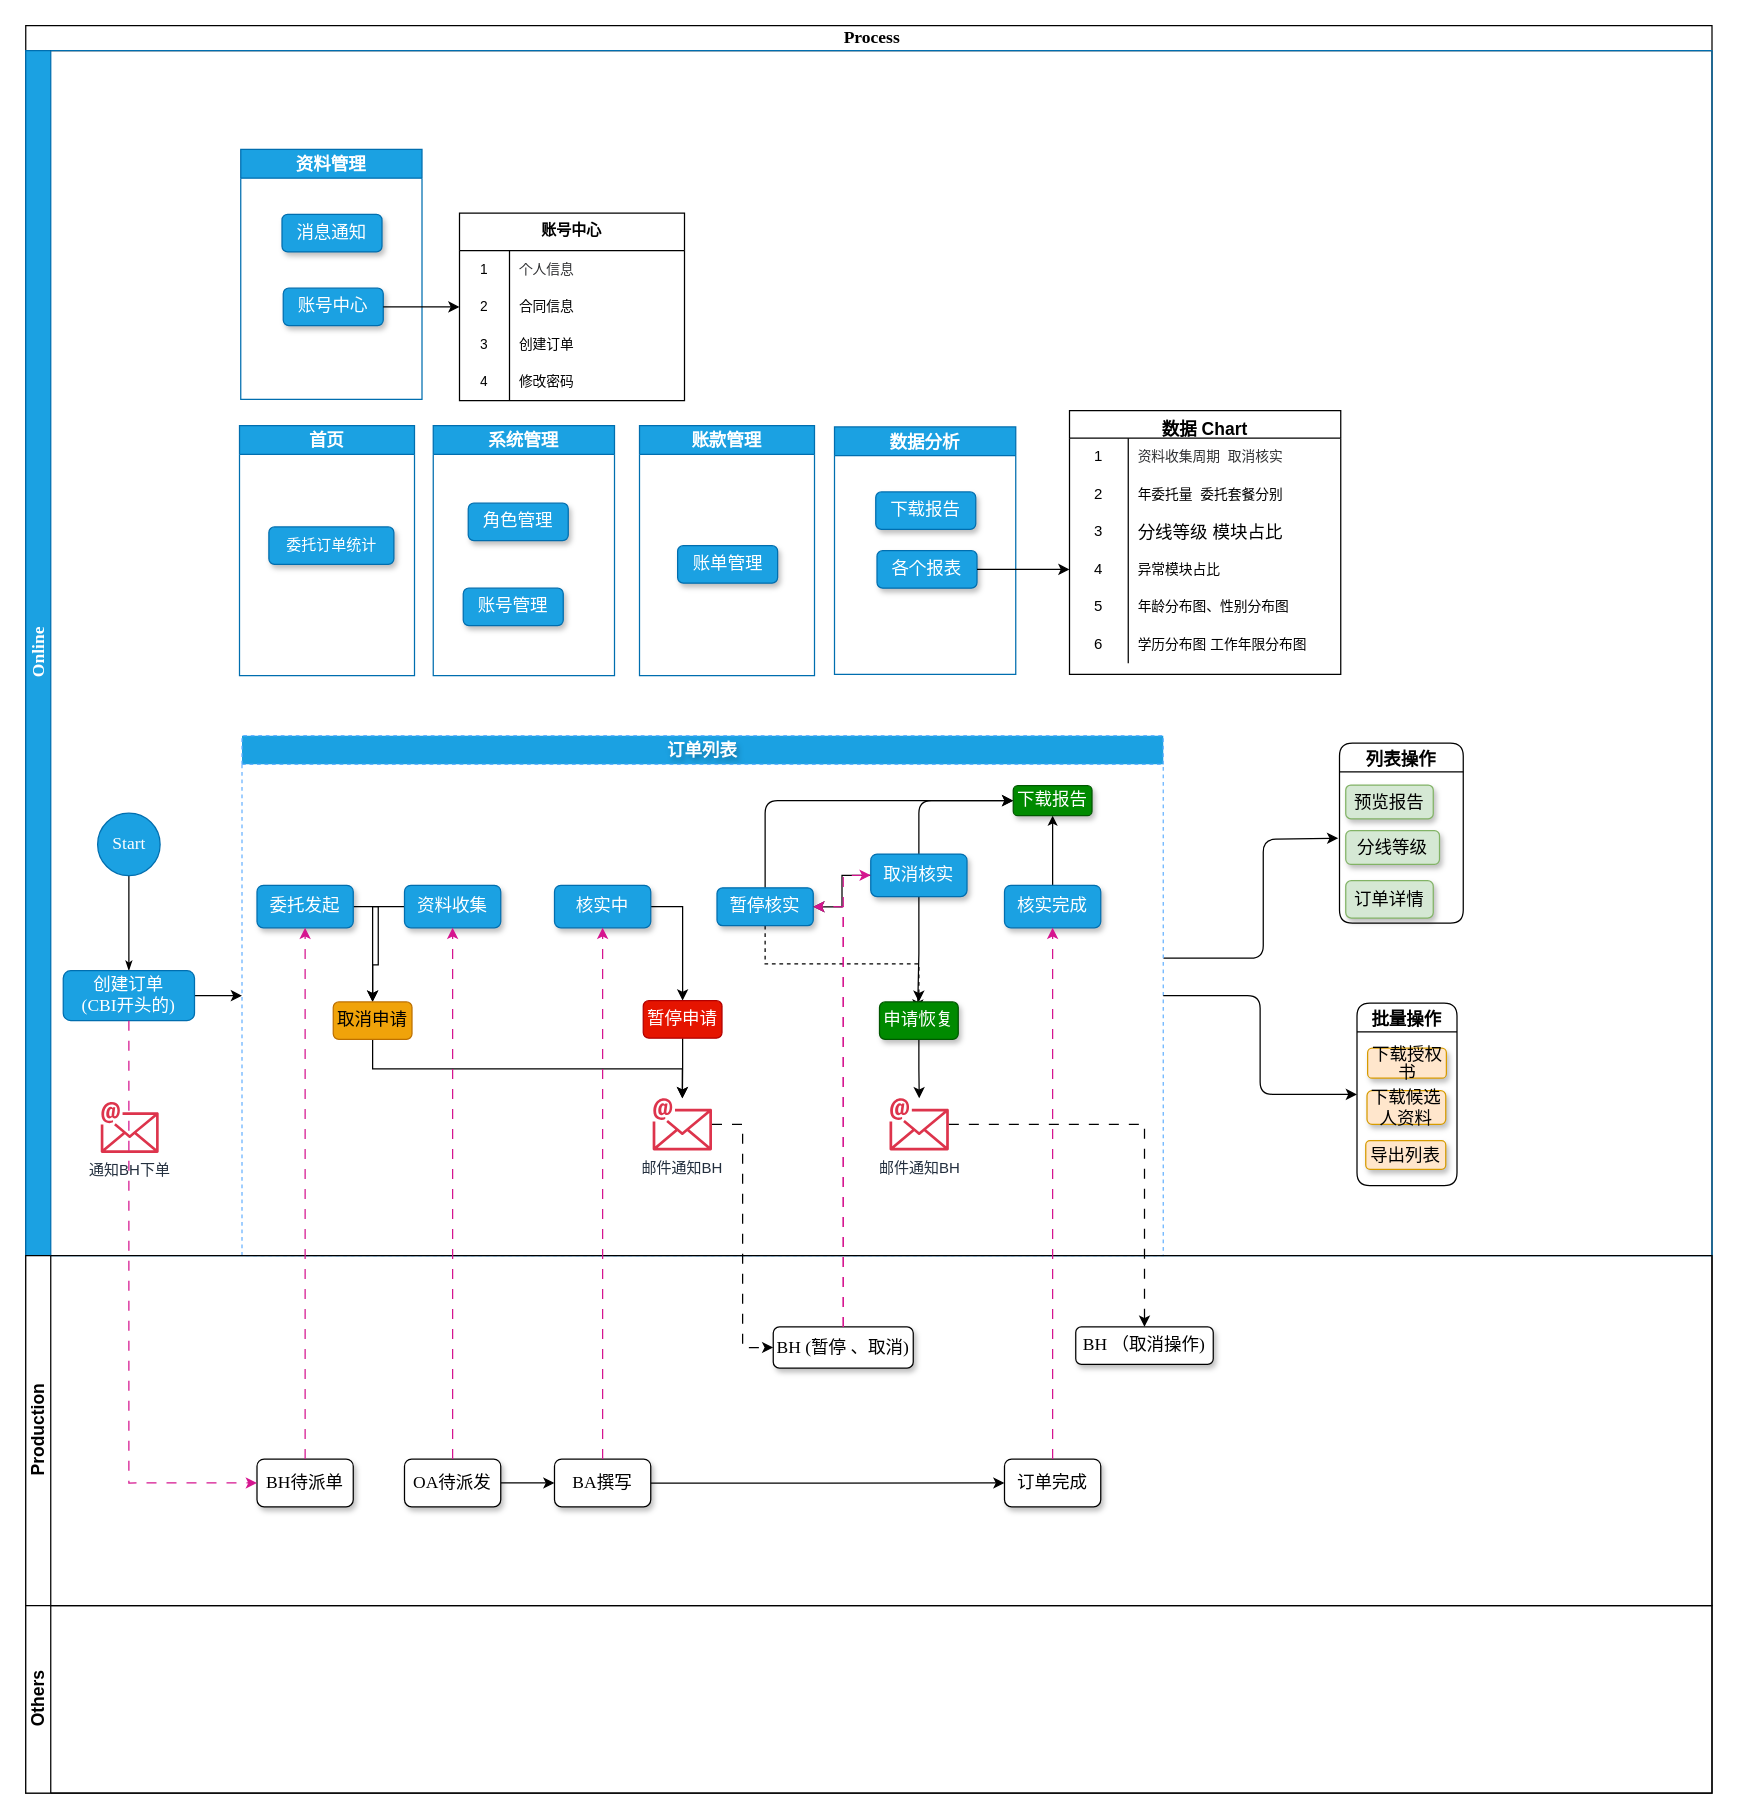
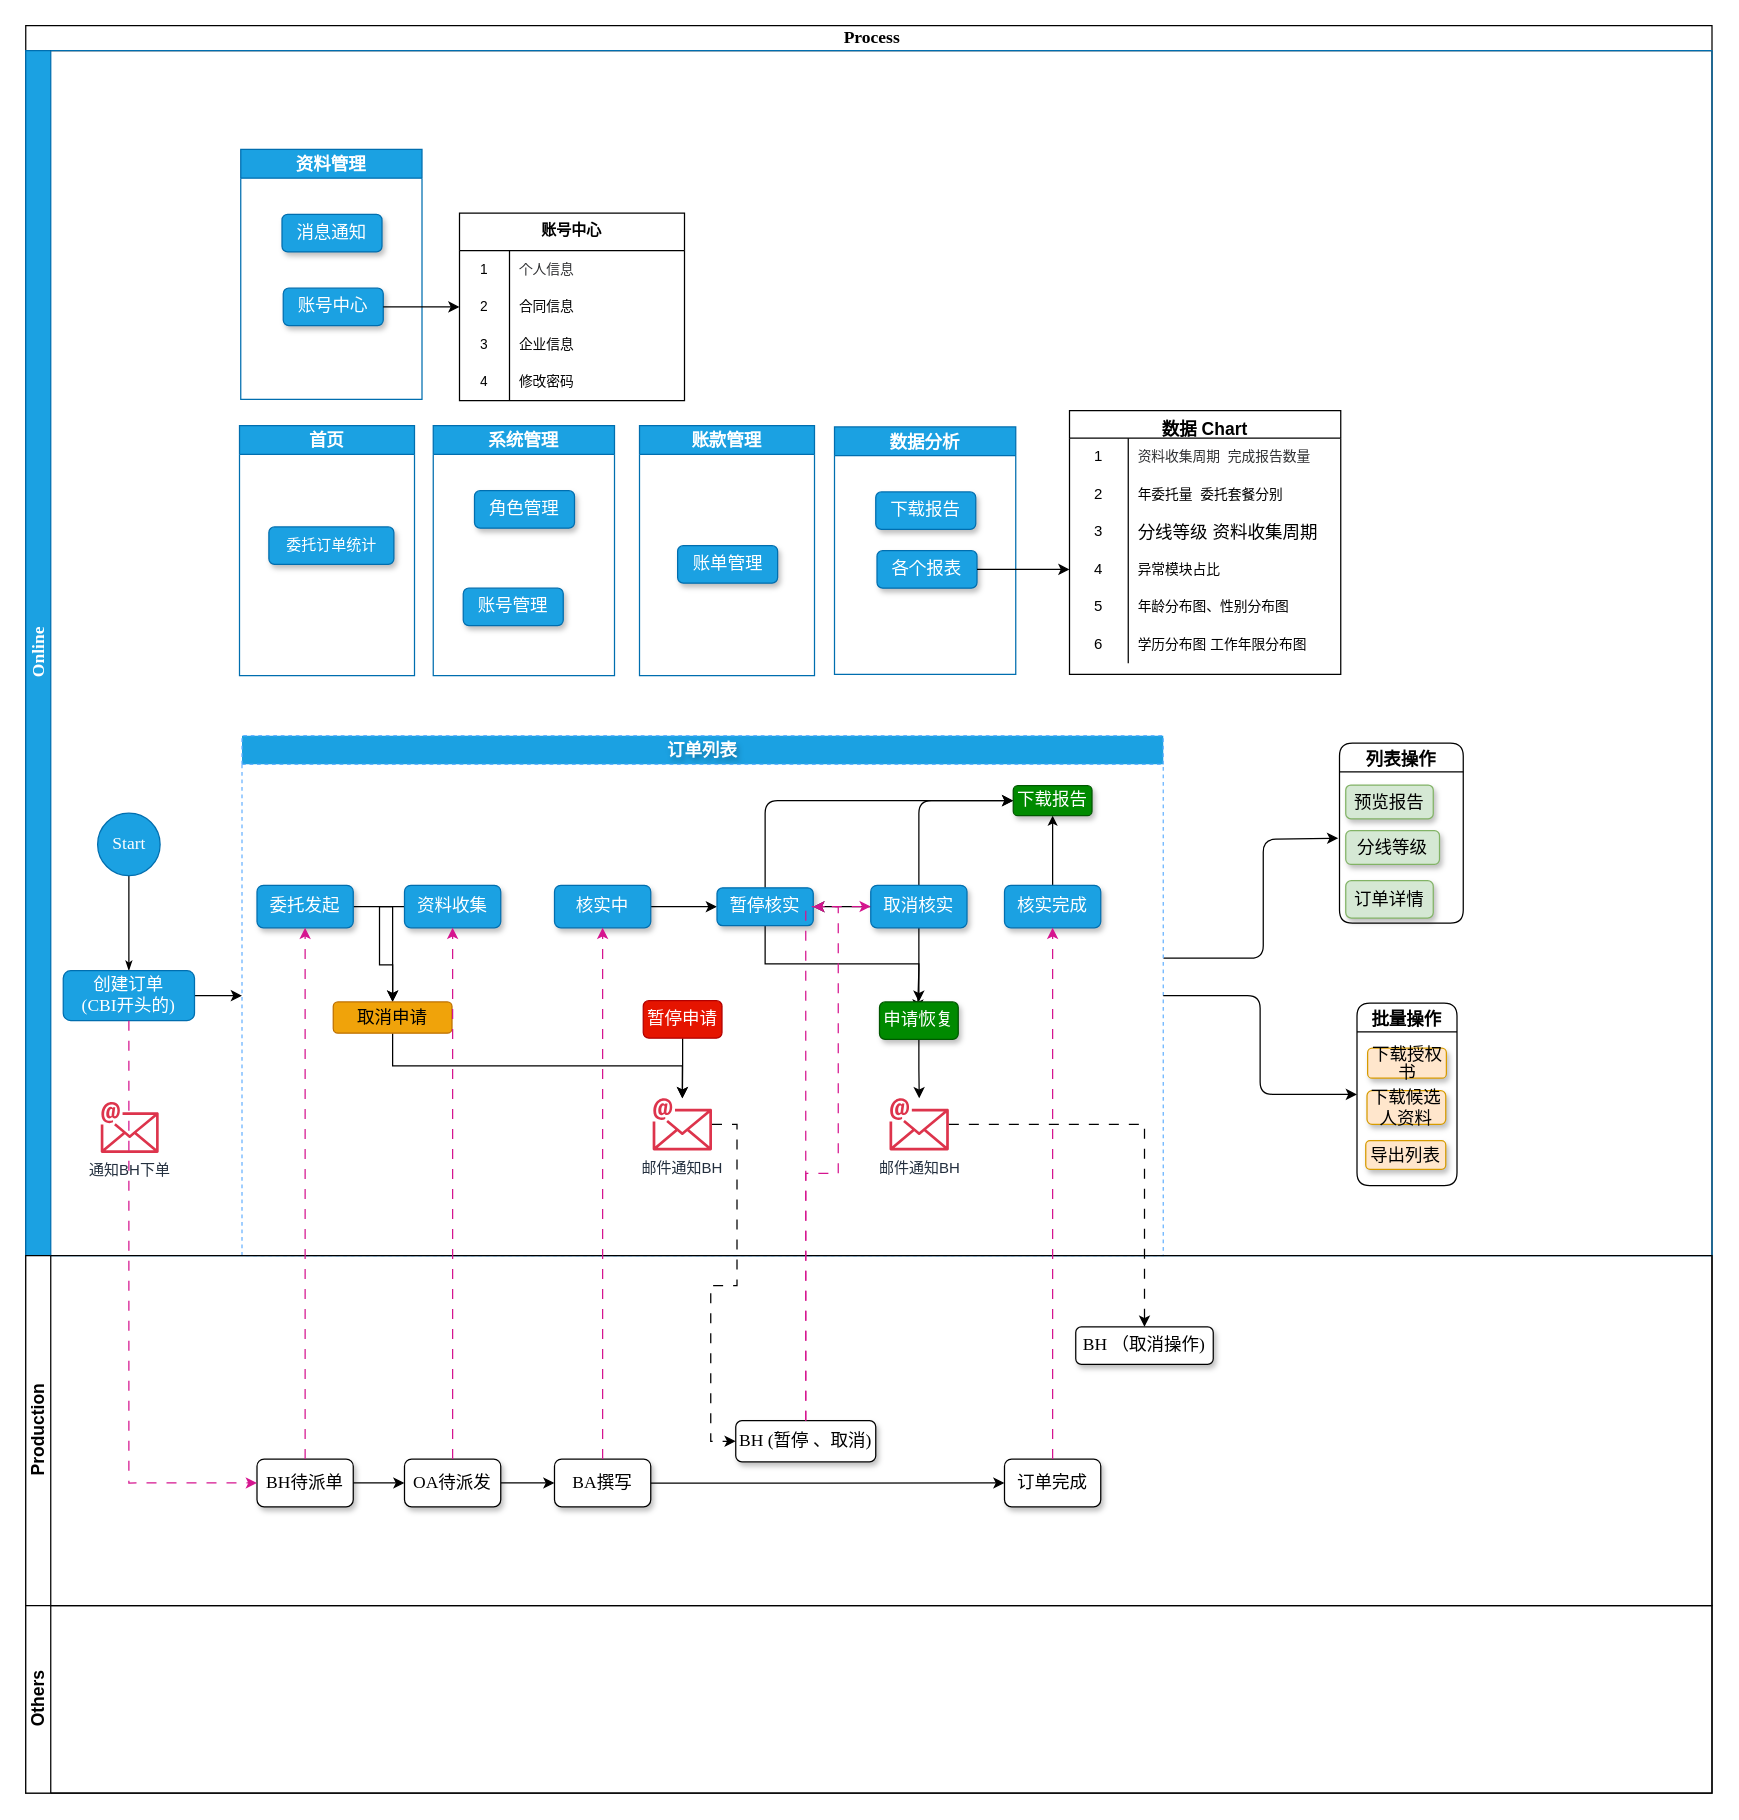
(547, 344) -> (547, 344)
(1213, 457) -> (1227, 457)
(518, 522) -> (524, 509)
(1211, 532) -> (1228, 532)
(919, 875) -> (919, 907)
(683, 949) -> (694, 907)
(821, 964) -> (821, 964)
(373, 1021) -> (393, 1018)
(843, 1348) -> (806, 1441)
none -> (374, 1483)
